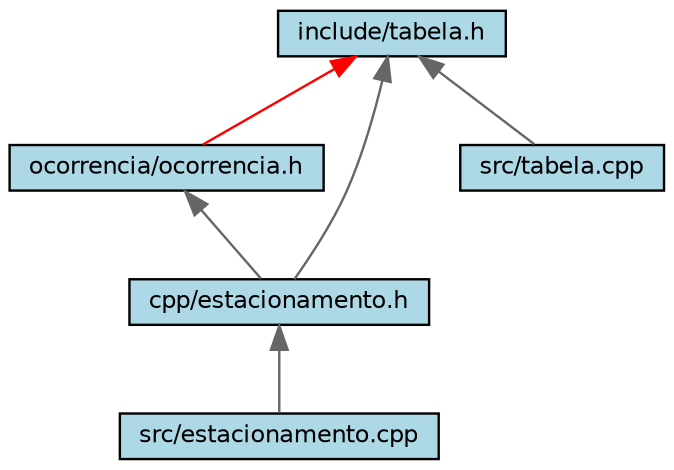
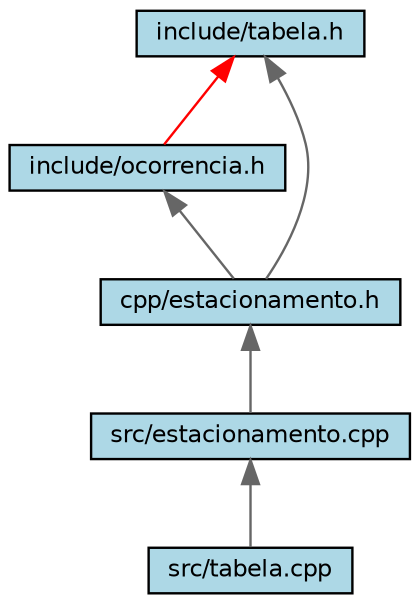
(487, 108) -> (251, 516)
(167, 168) -> (147, 168)
